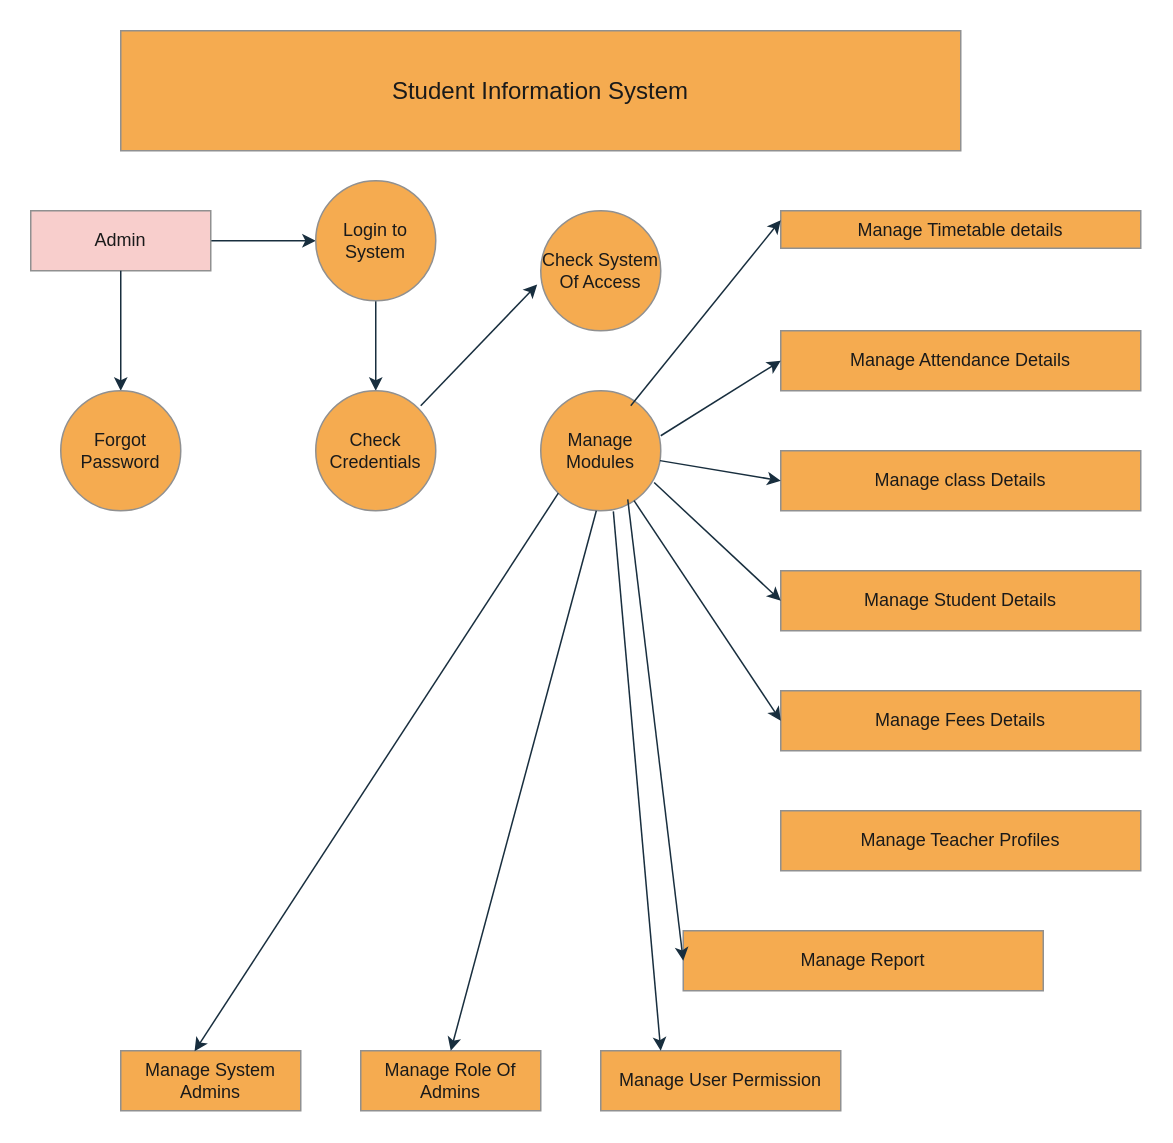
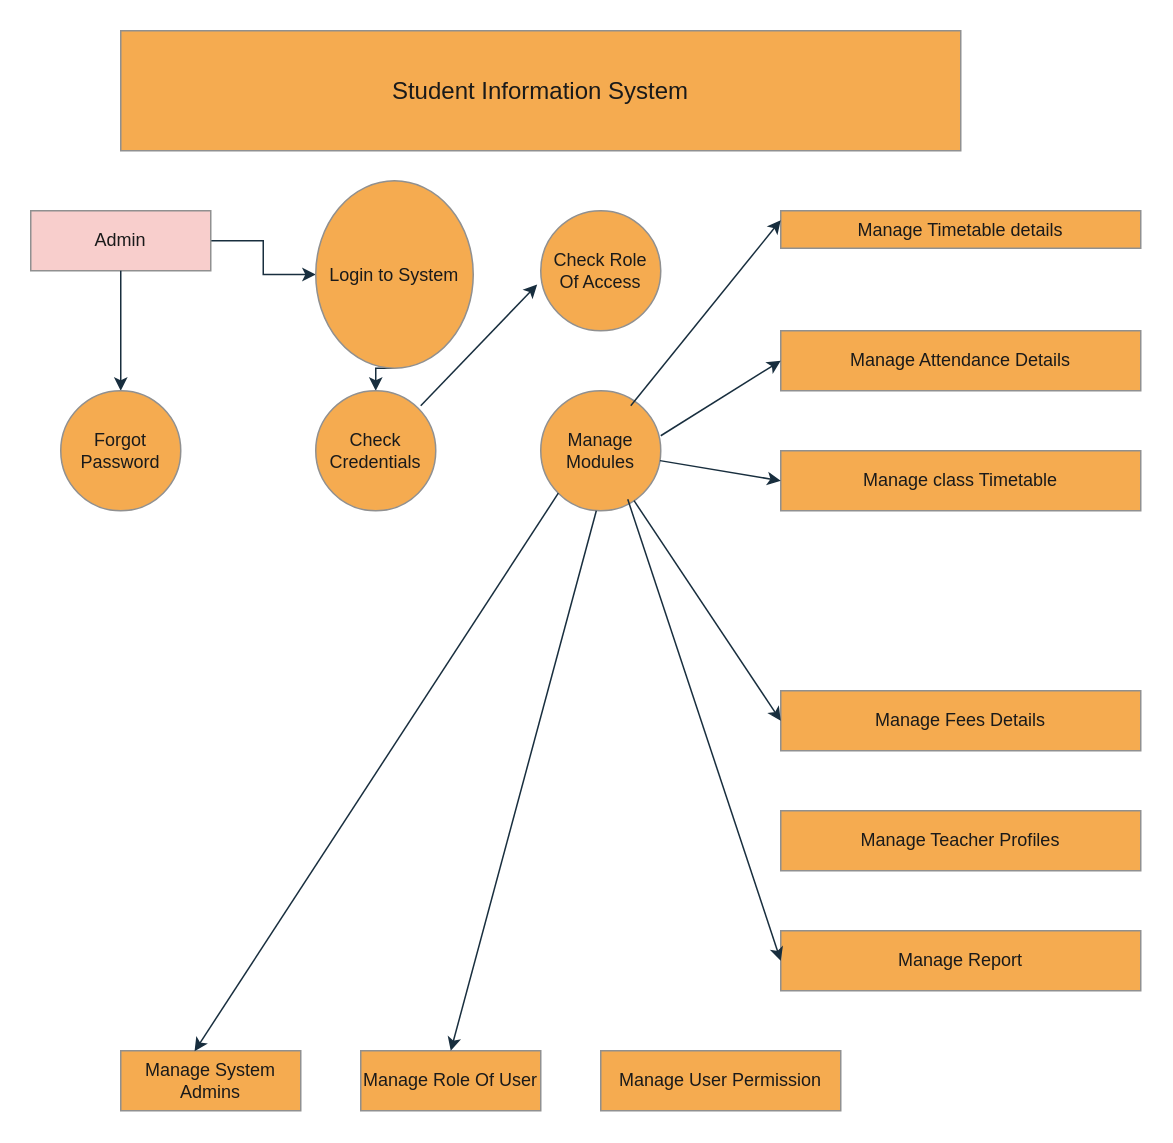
(376, 241) -> (395, 275)
(601, 271) -> (601, 271)
(961, 481) -> (961, 481)
(714, 538) -> none
(961, 601) -> none
(637, 776) -> none
(863, 961) -> (961, 961)
(451, 1081) -> (451, 1081)
